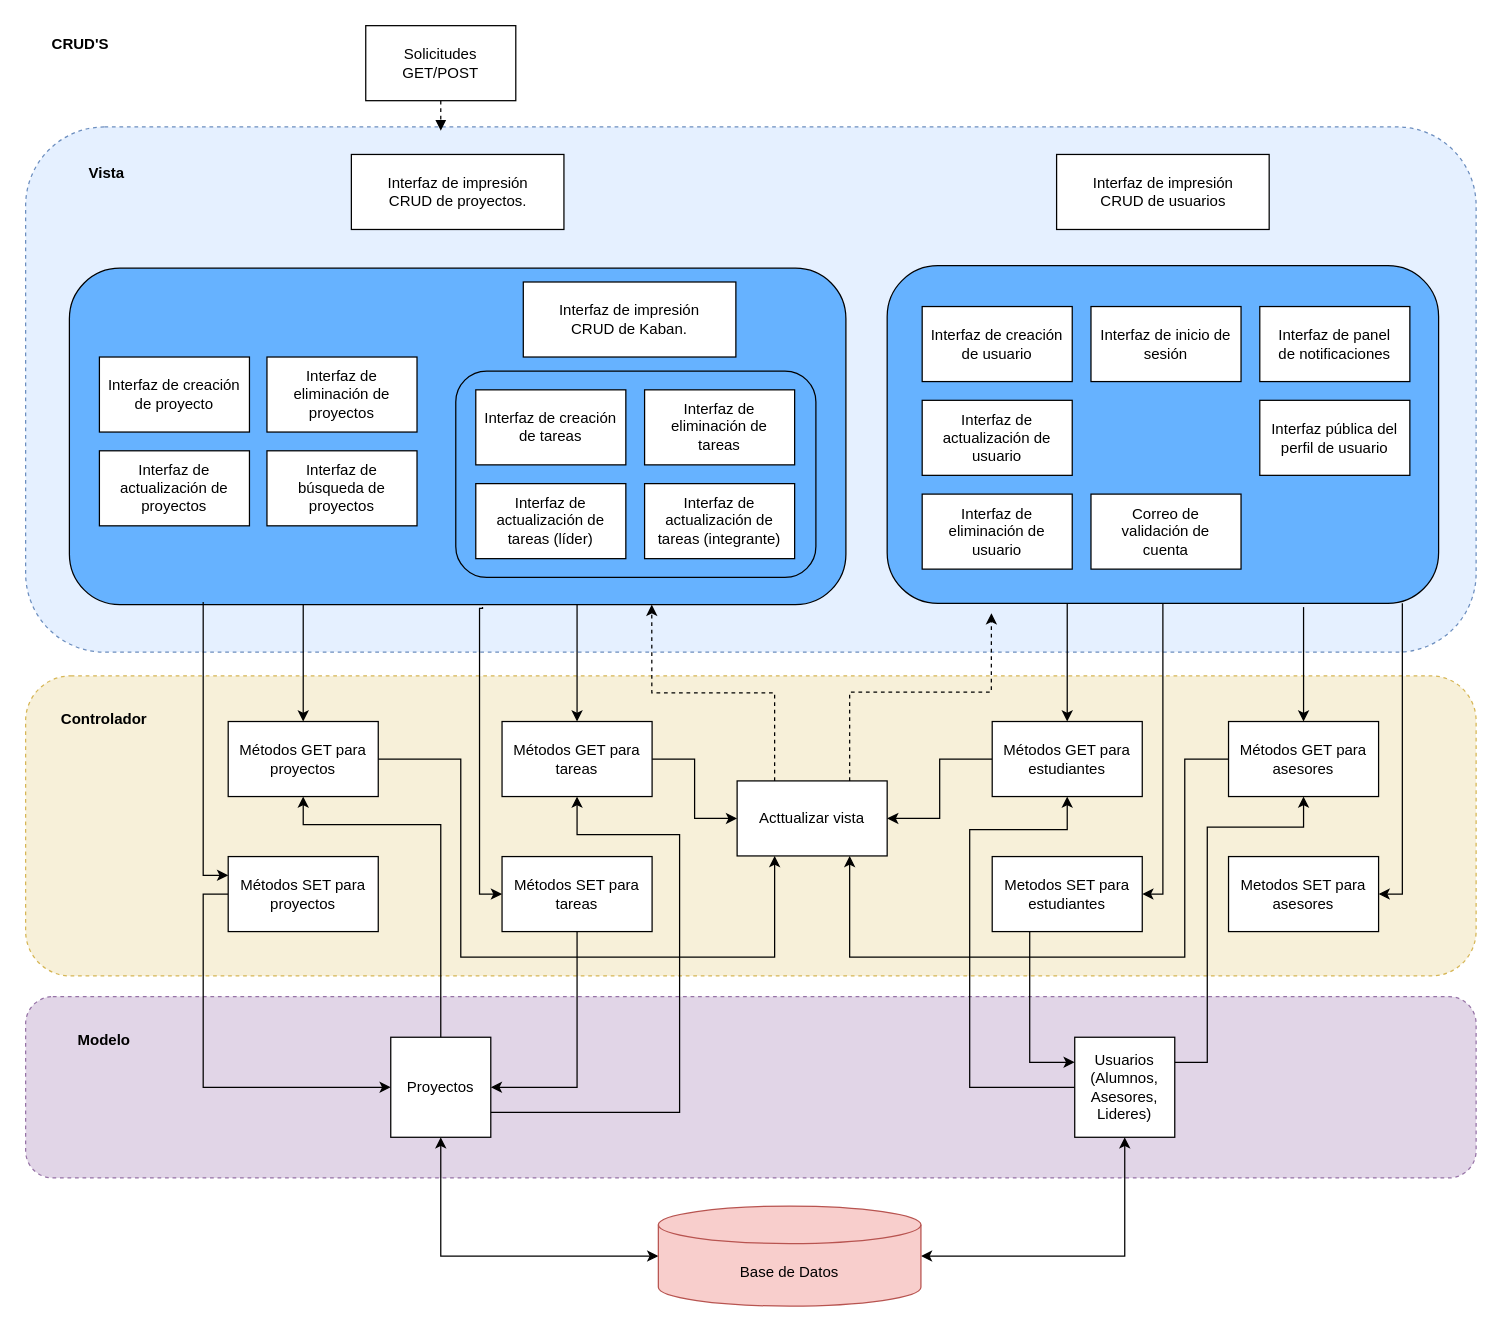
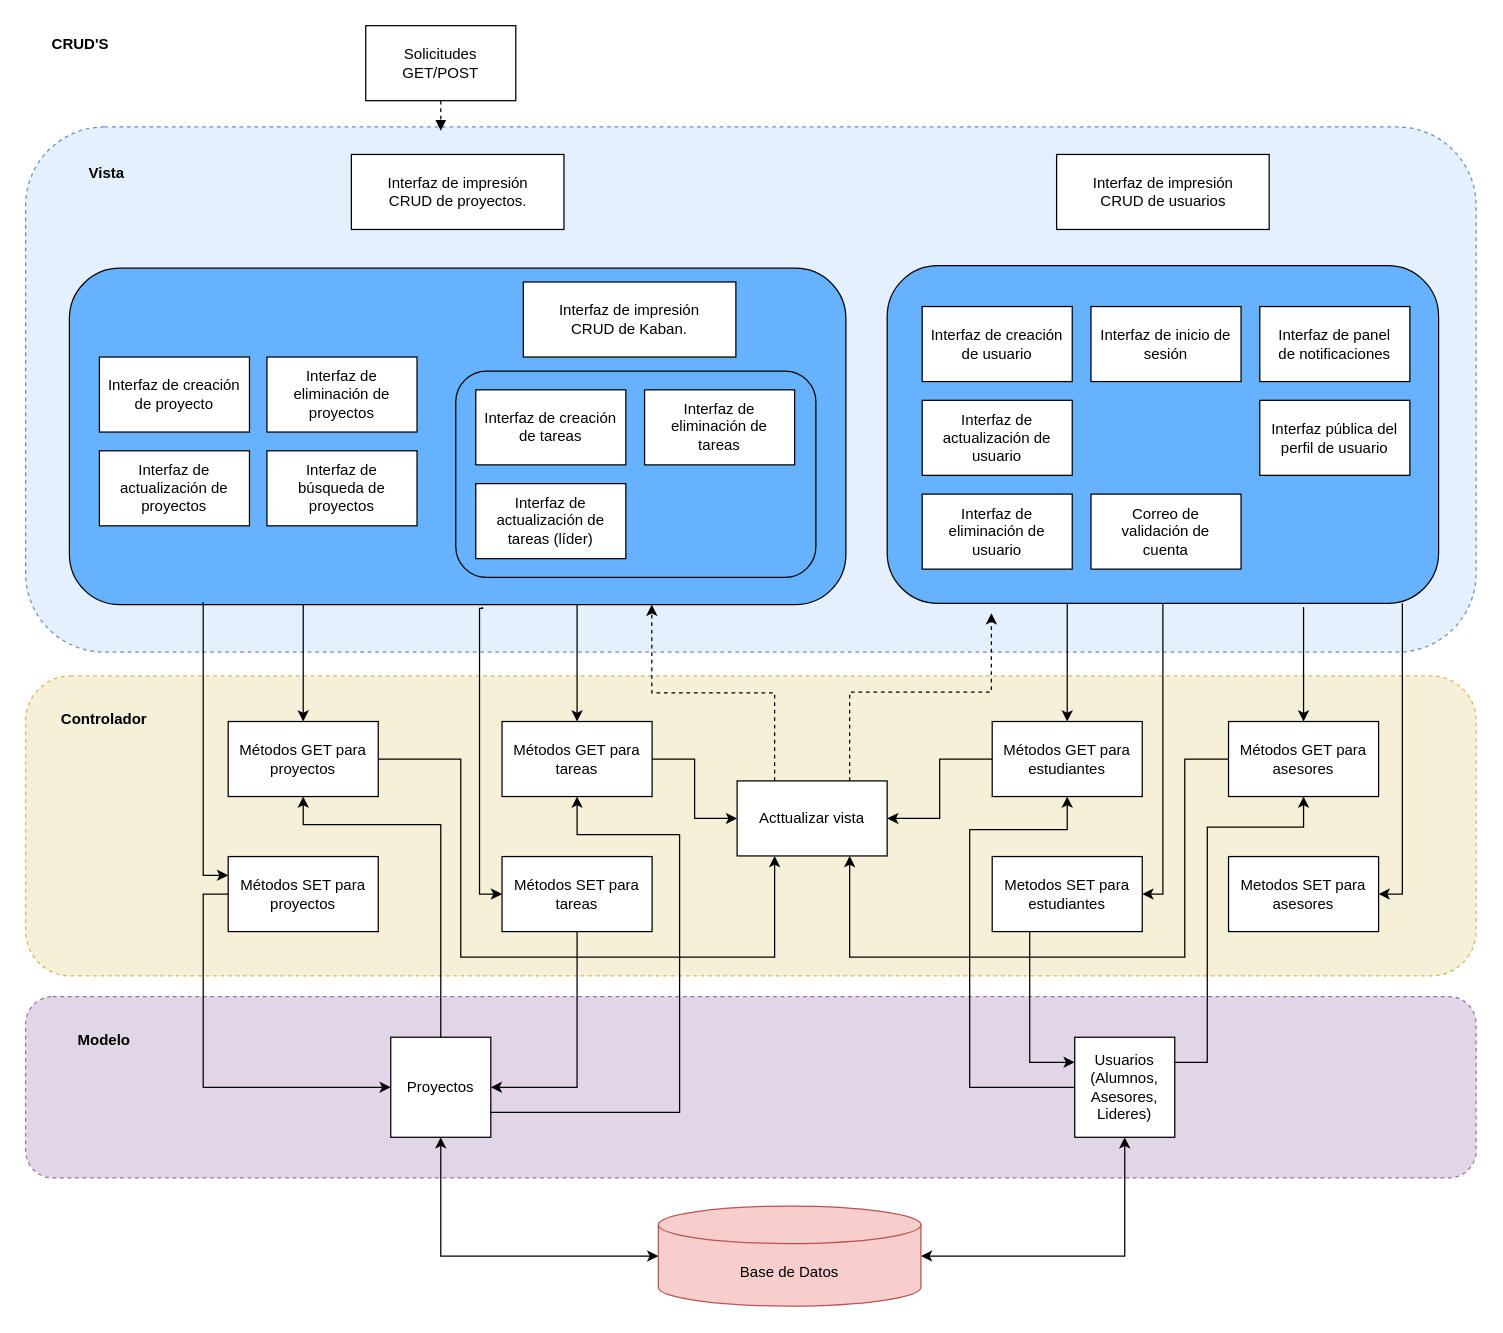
(719, 521) -> none
